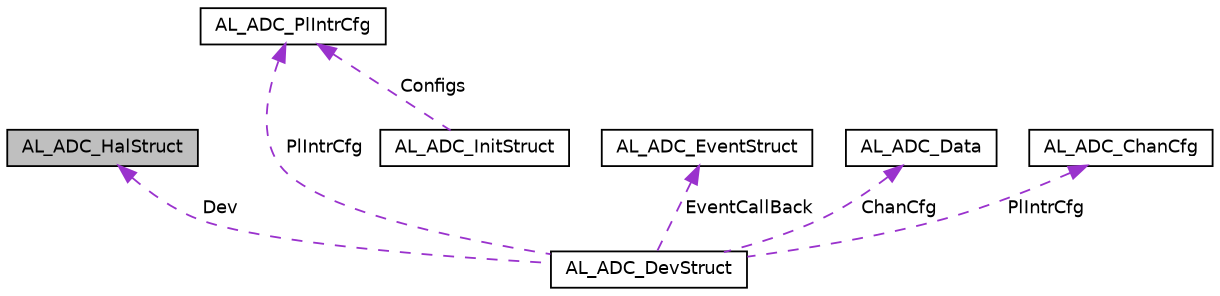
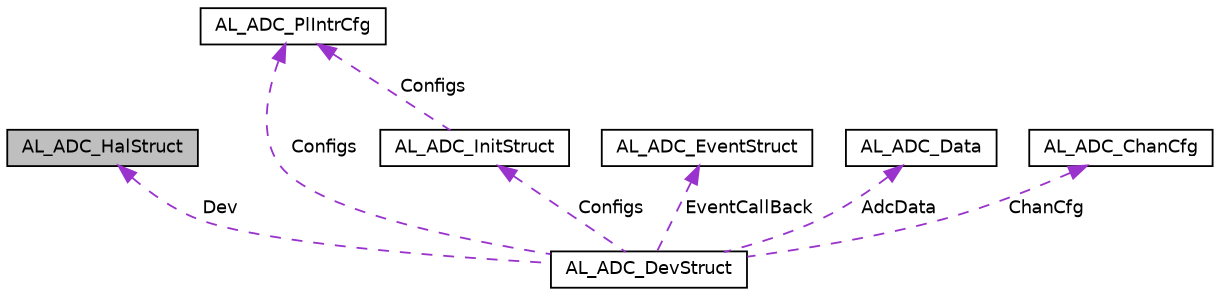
(322, 148) -> (322, 148)
(897, 209) -> (897, 209)
(1044, 209) -> (1044, 209)
none -> (570, 214)
